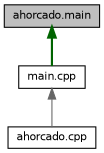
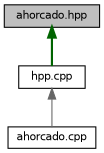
(52, 16) -> (52, 16)
(52, 77) -> (52, 77)
